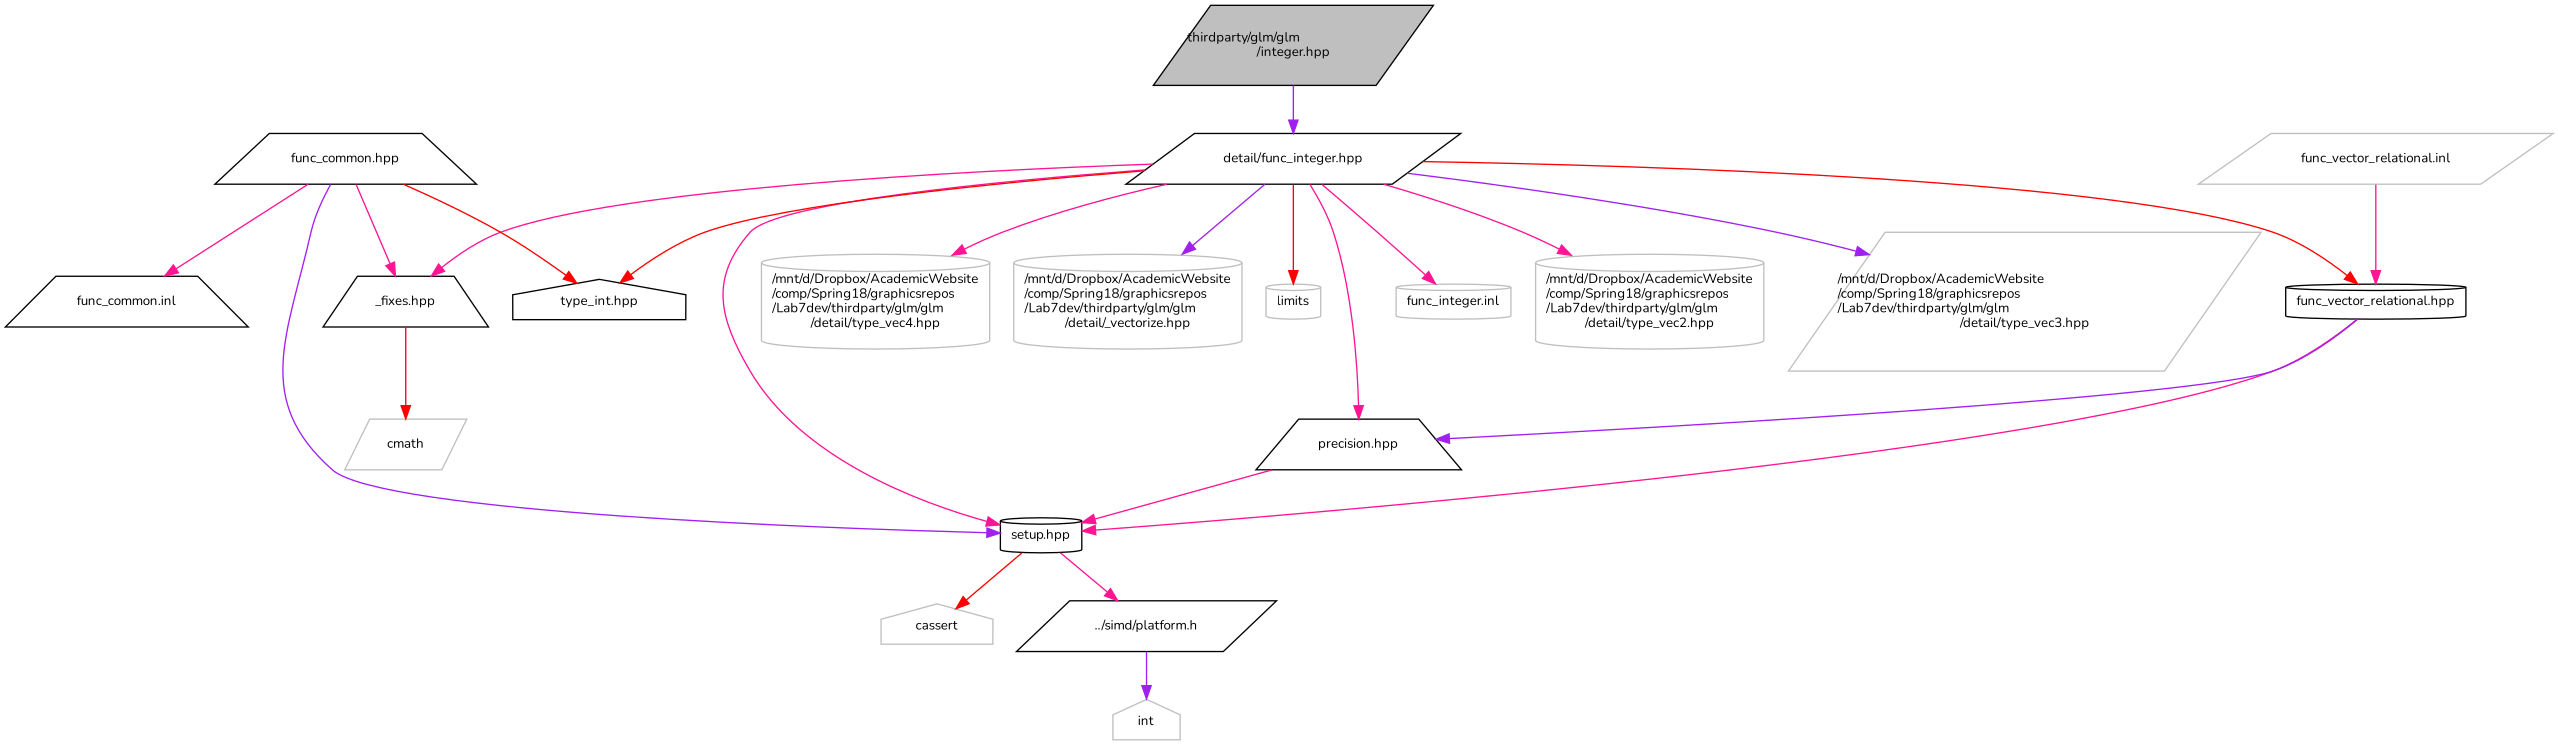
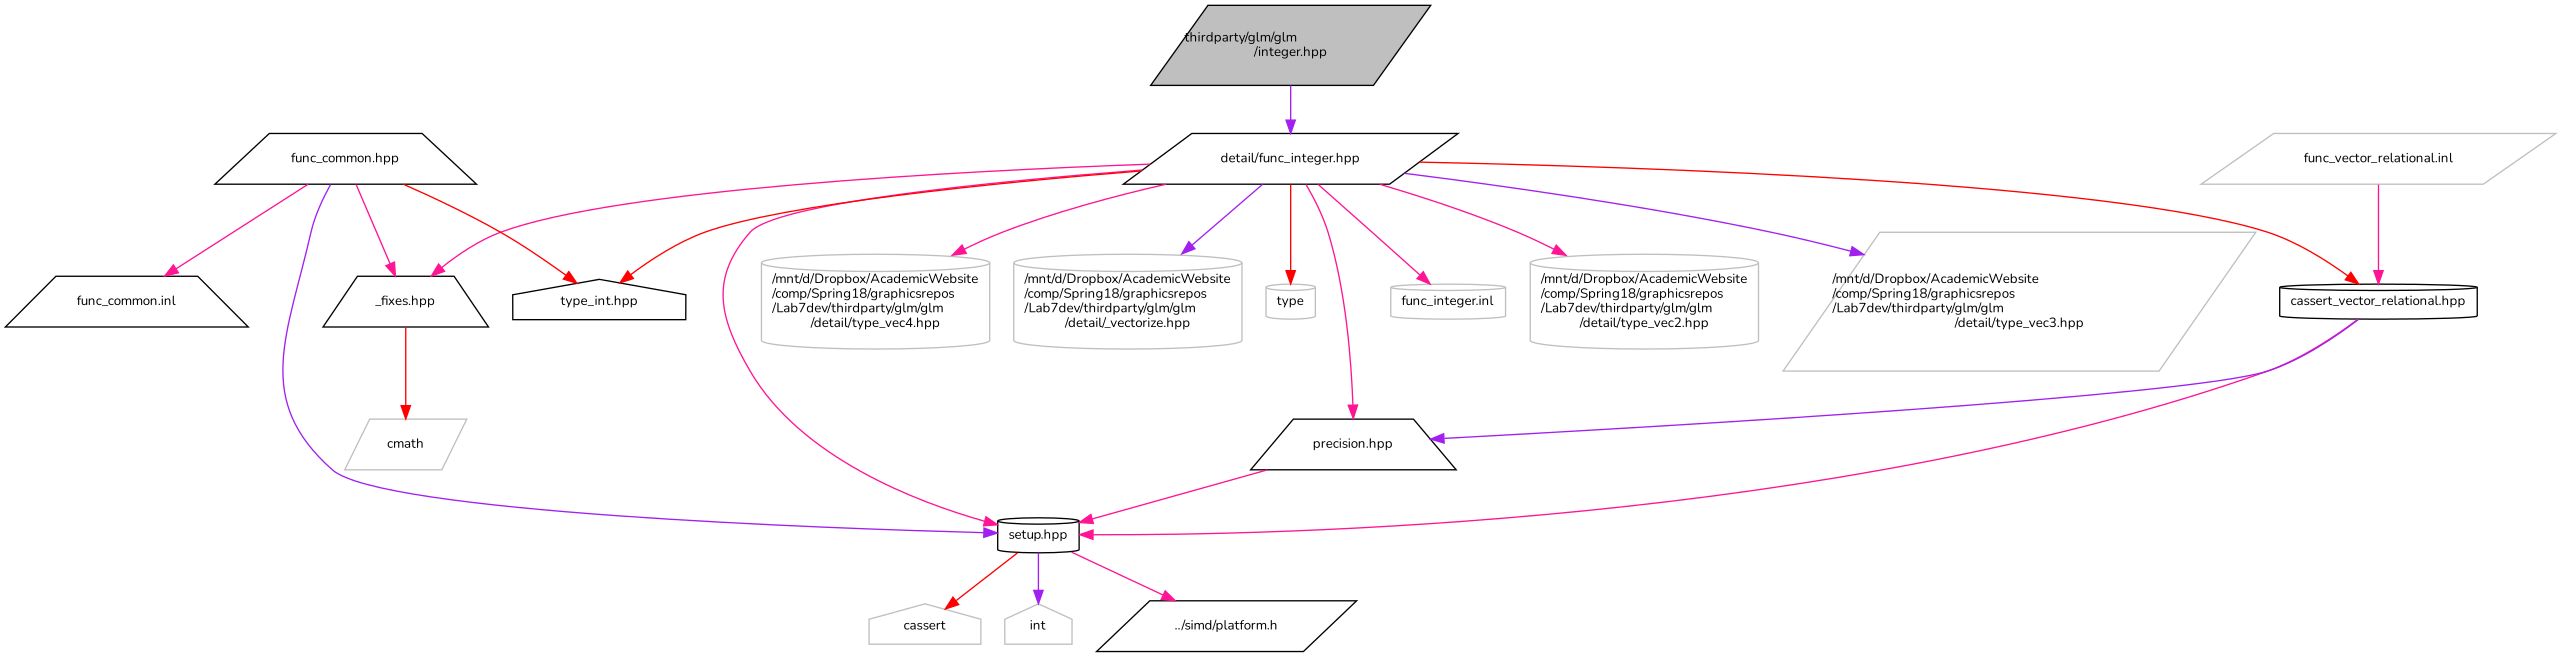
(1293, 302) -> (1291, 302)
(2376, 302) -> (2378, 302)
(1147, 669) -> (1038, 572)
